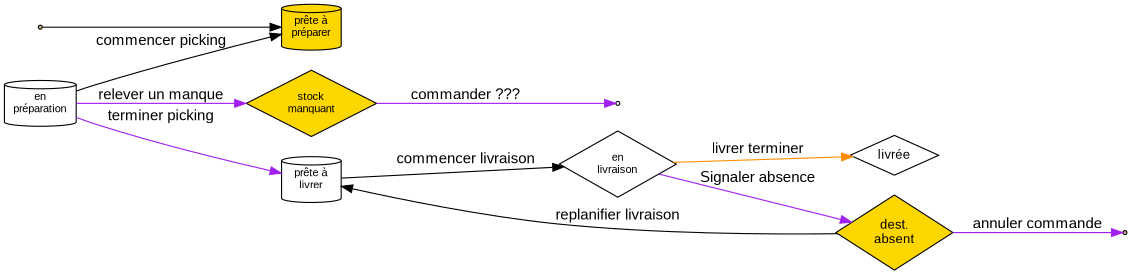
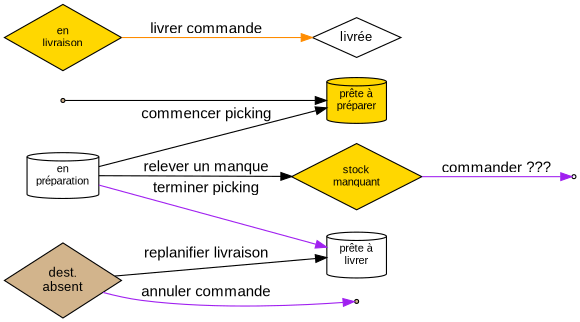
(156, 103) -> (190, 176)
(758, 149) -> (206, 29)
(618, 164) -> (63, 38)
(447, 173) -> none
(750, 197) -> none
(894, 233) -> (63, 280)
